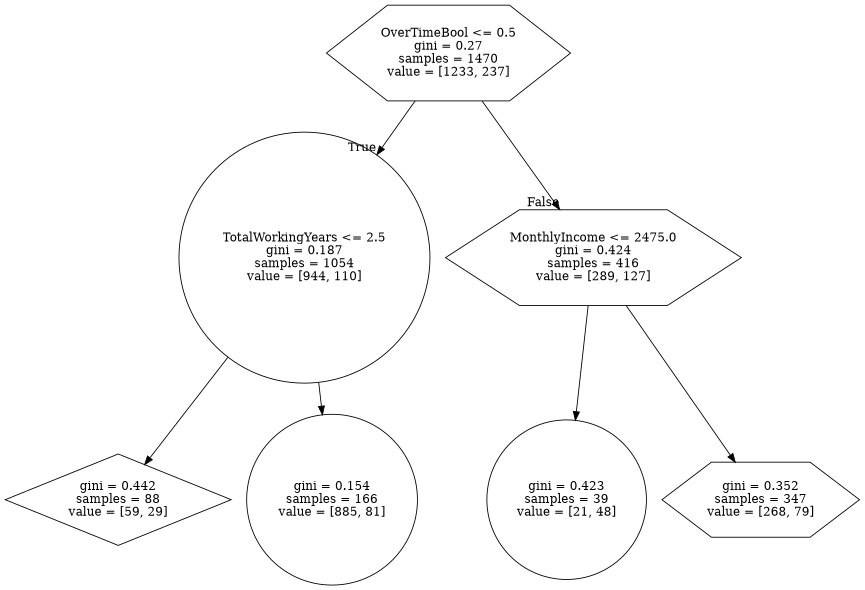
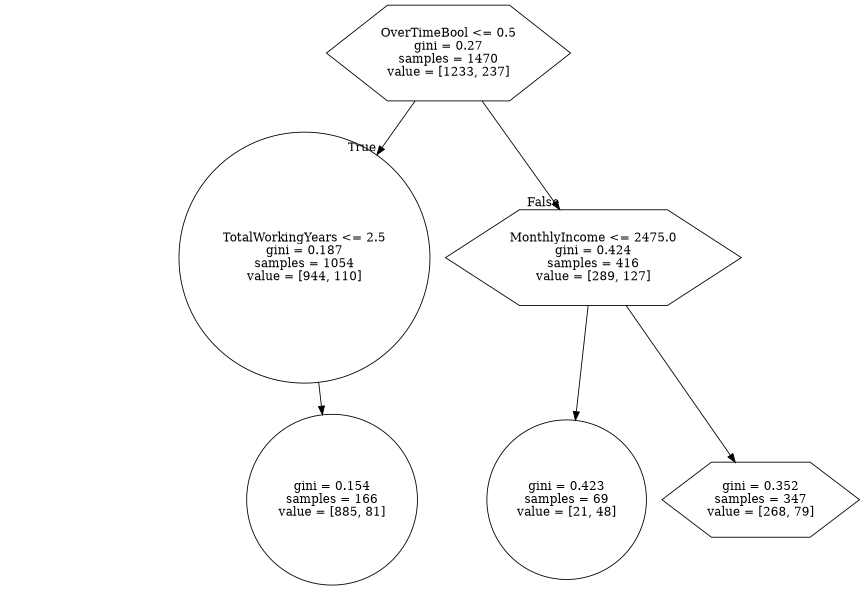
(118, 500) -> none
(567, 500) -> (567, 500)
